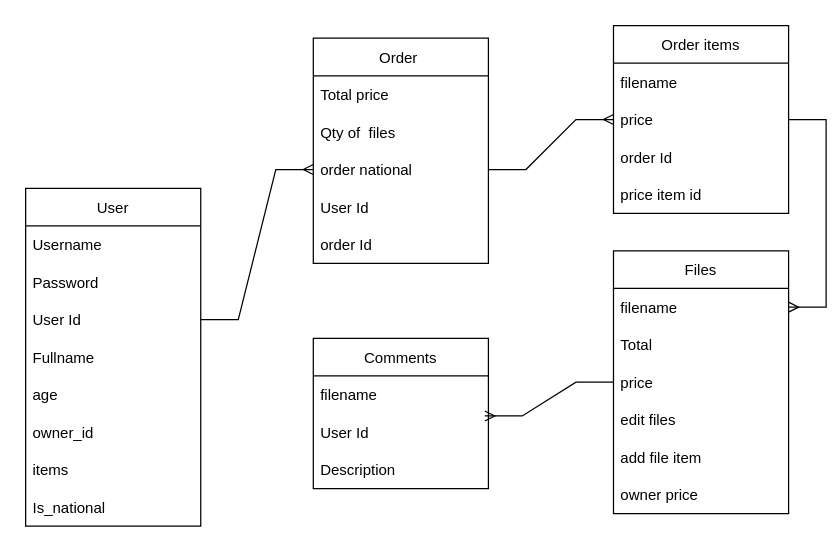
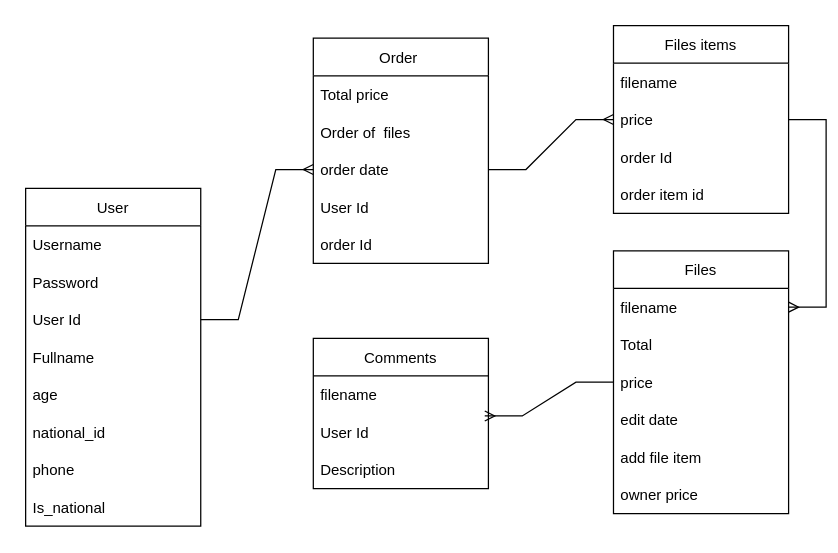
(700, 45) -> (700, 45)
(367, 133) -> (375, 133)
(373, 170) -> (360, 170)
(665, 195) -> (667, 195)
(654, 420) -> (654, 420)
(64, 433) -> (73, 433)
(52, 470) -> (54, 470)
